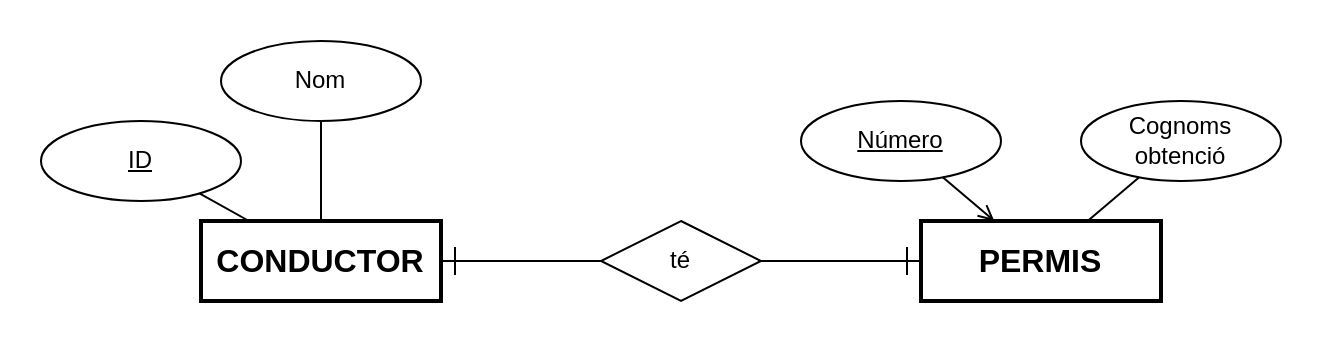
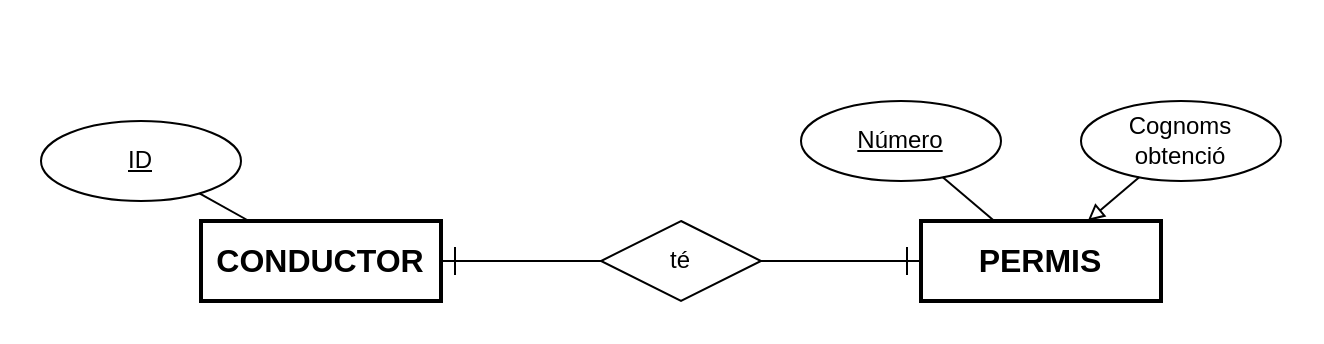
(321, 81) -> none
(321, 170) -> none
(1096, 214) -> (1102, 209)
(988, 216) -> (989, 216)
